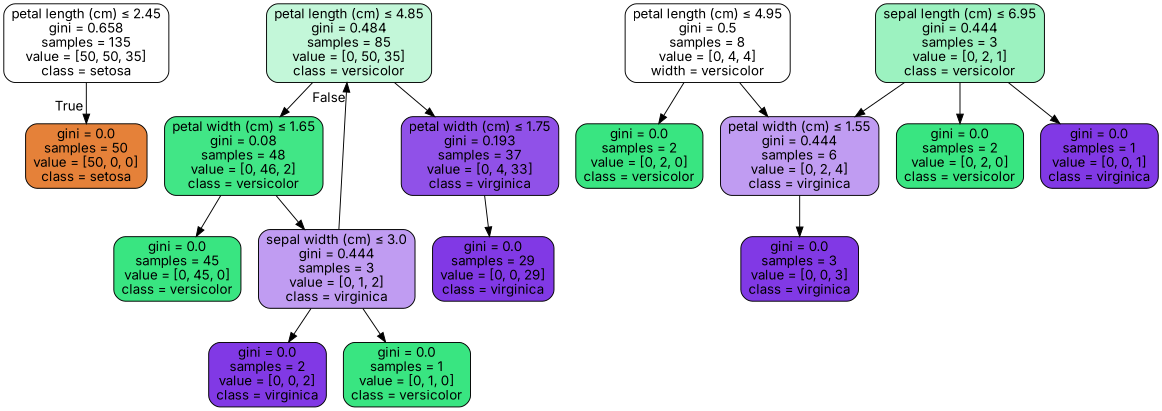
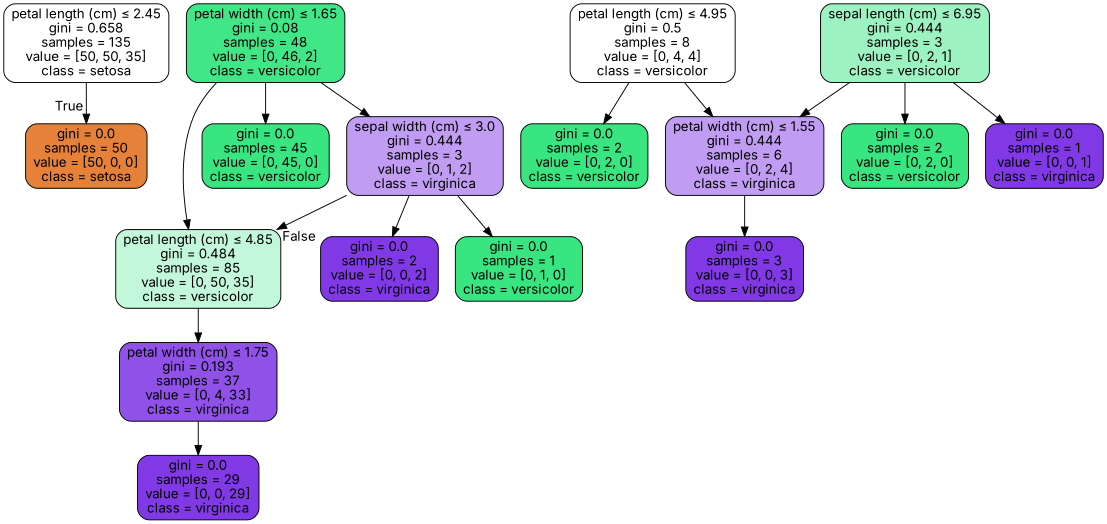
(708, 71) -> (653, 71)
(300, 96) -> (185, 147)
